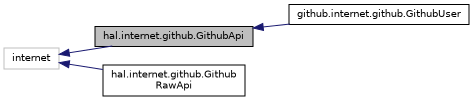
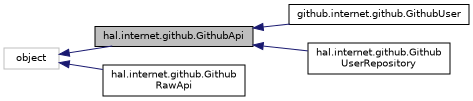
(32, 58) -> (32, 58)
none -> (379, 58)
